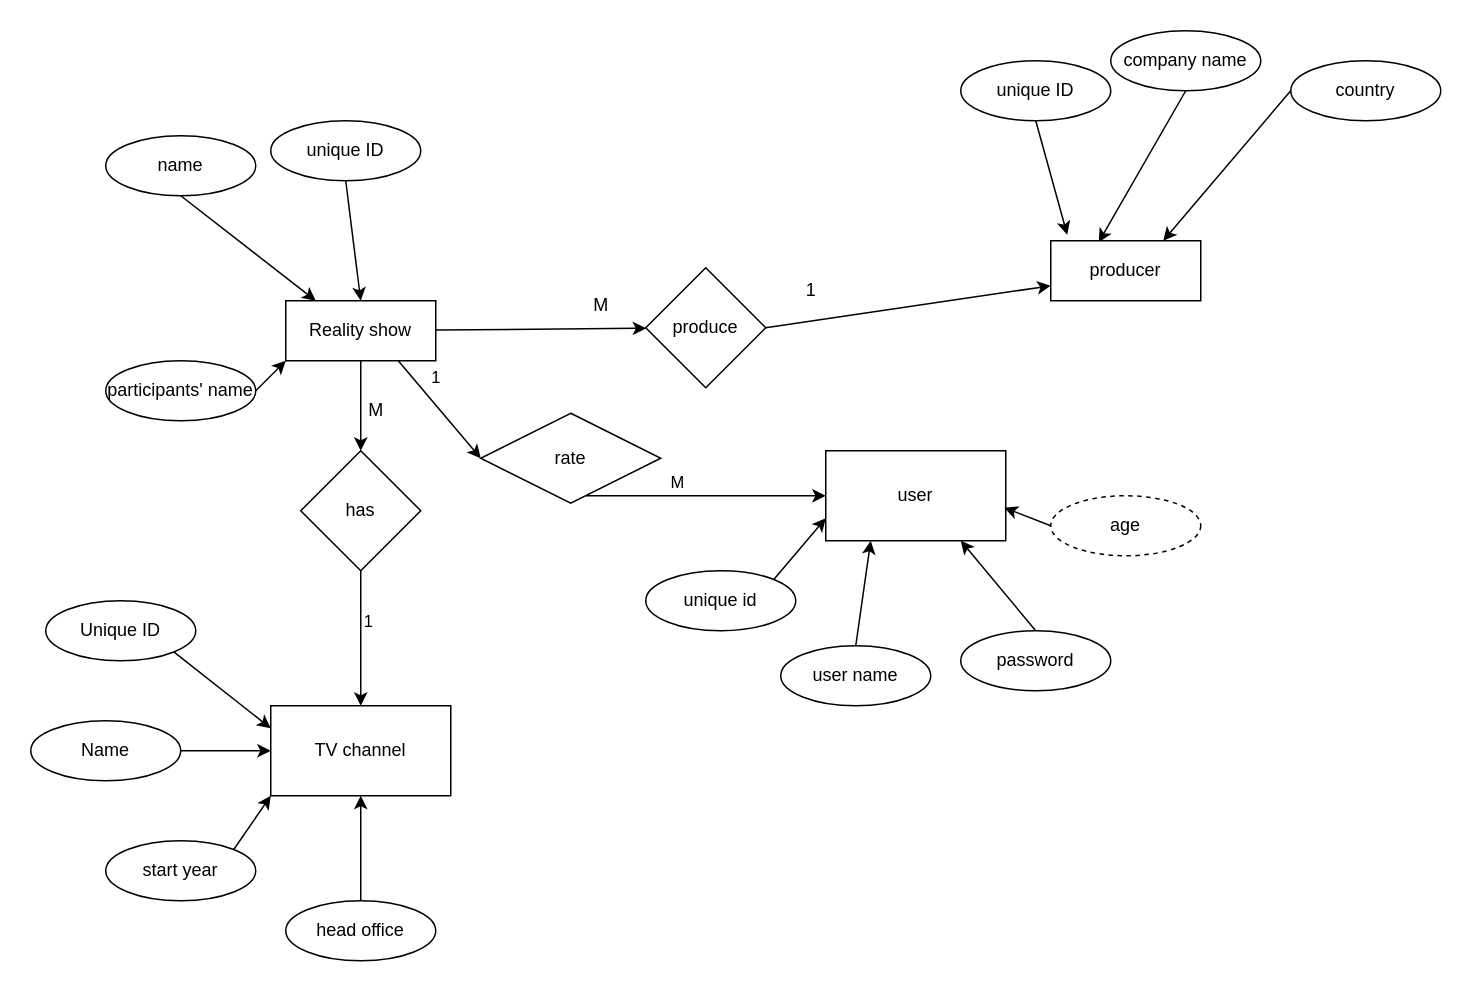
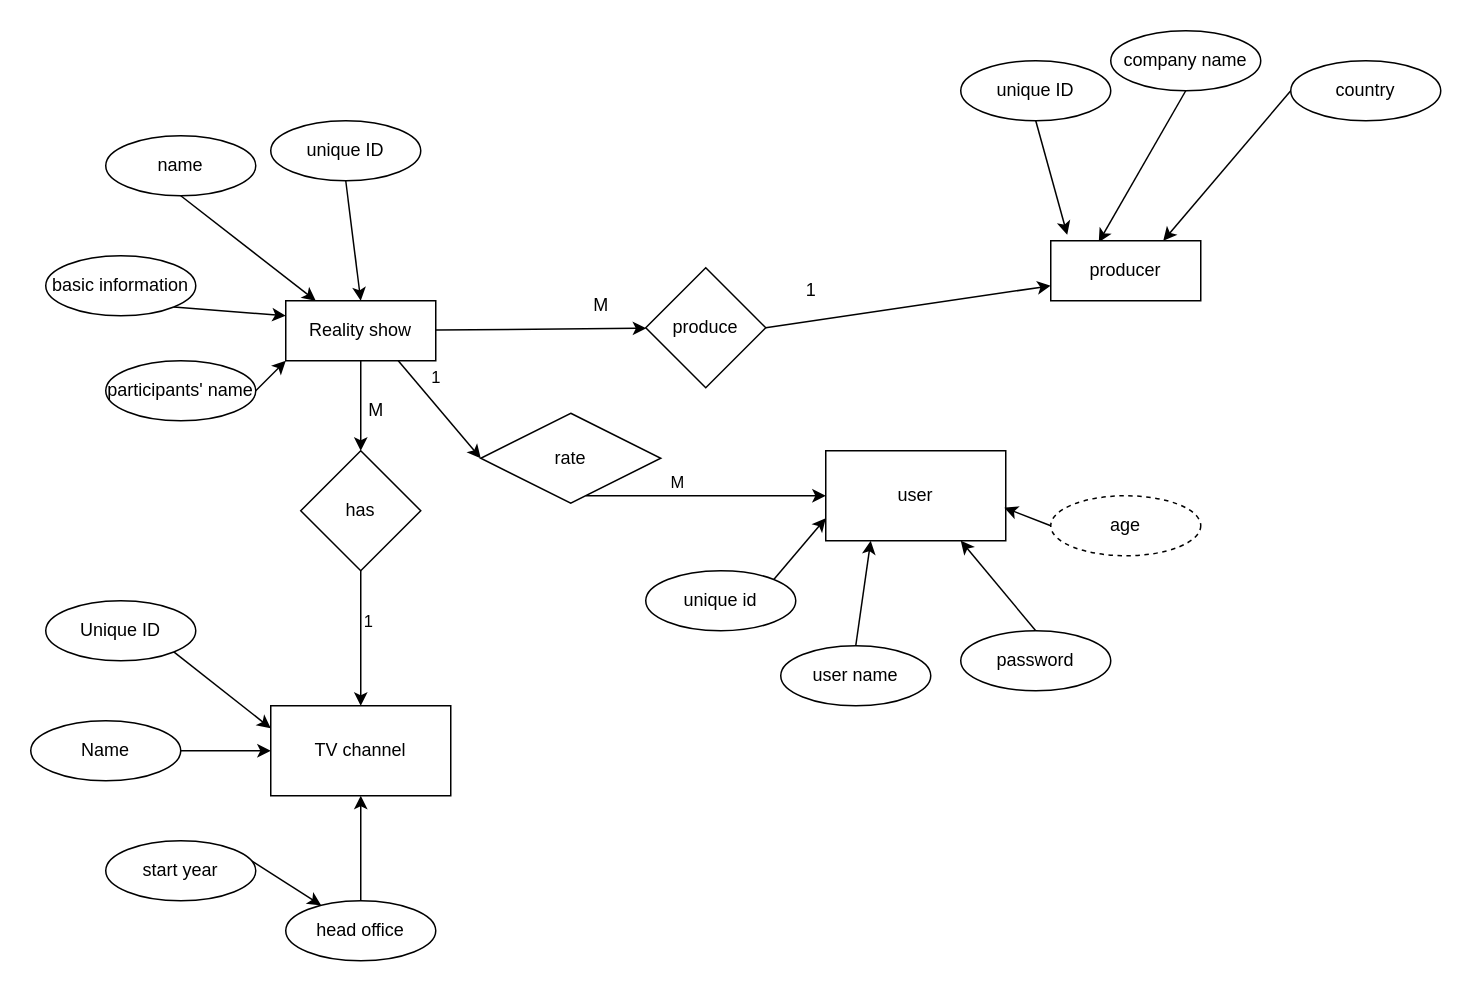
none -> (121, 286)
none -> (225, 311)
(249, 827) -> (282, 880)
